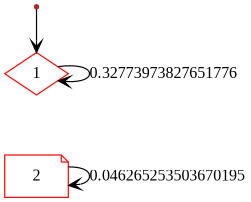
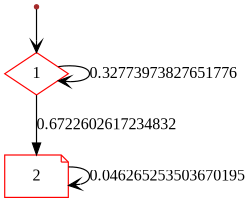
none -> (37, 119)
